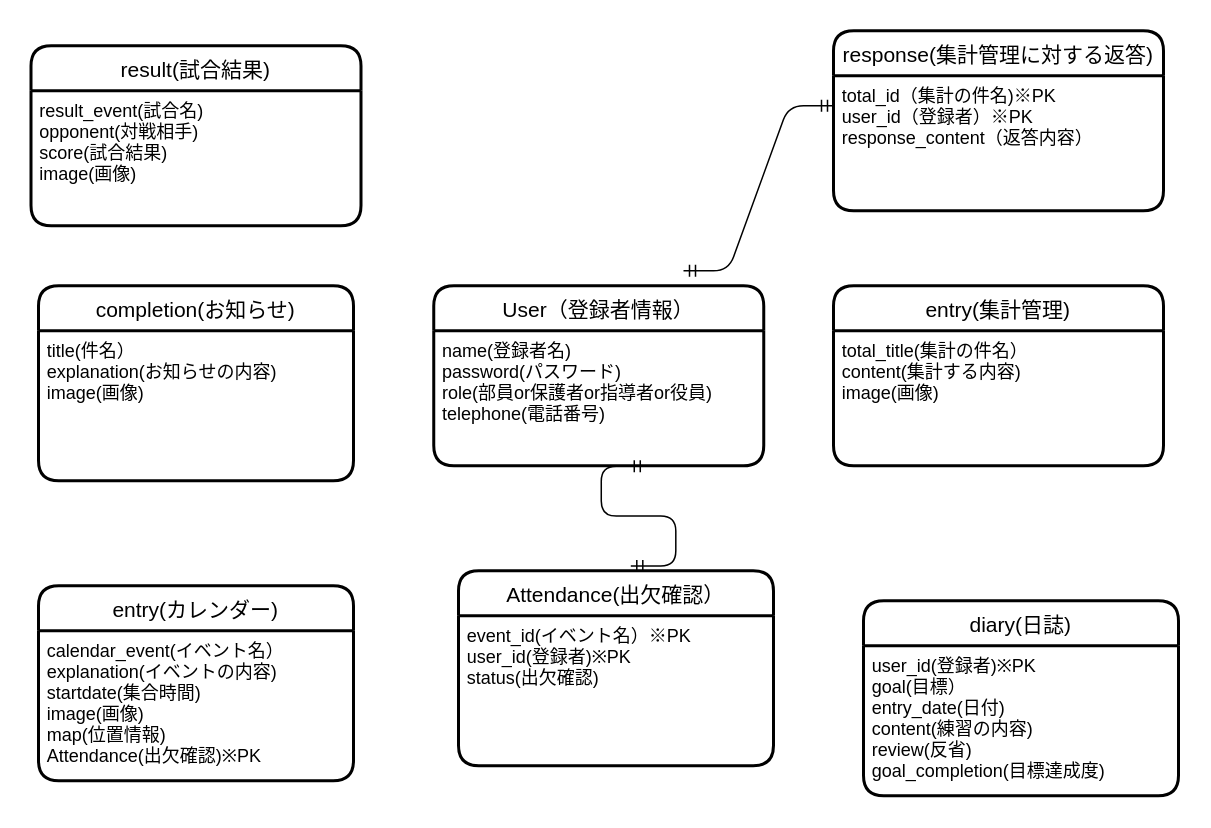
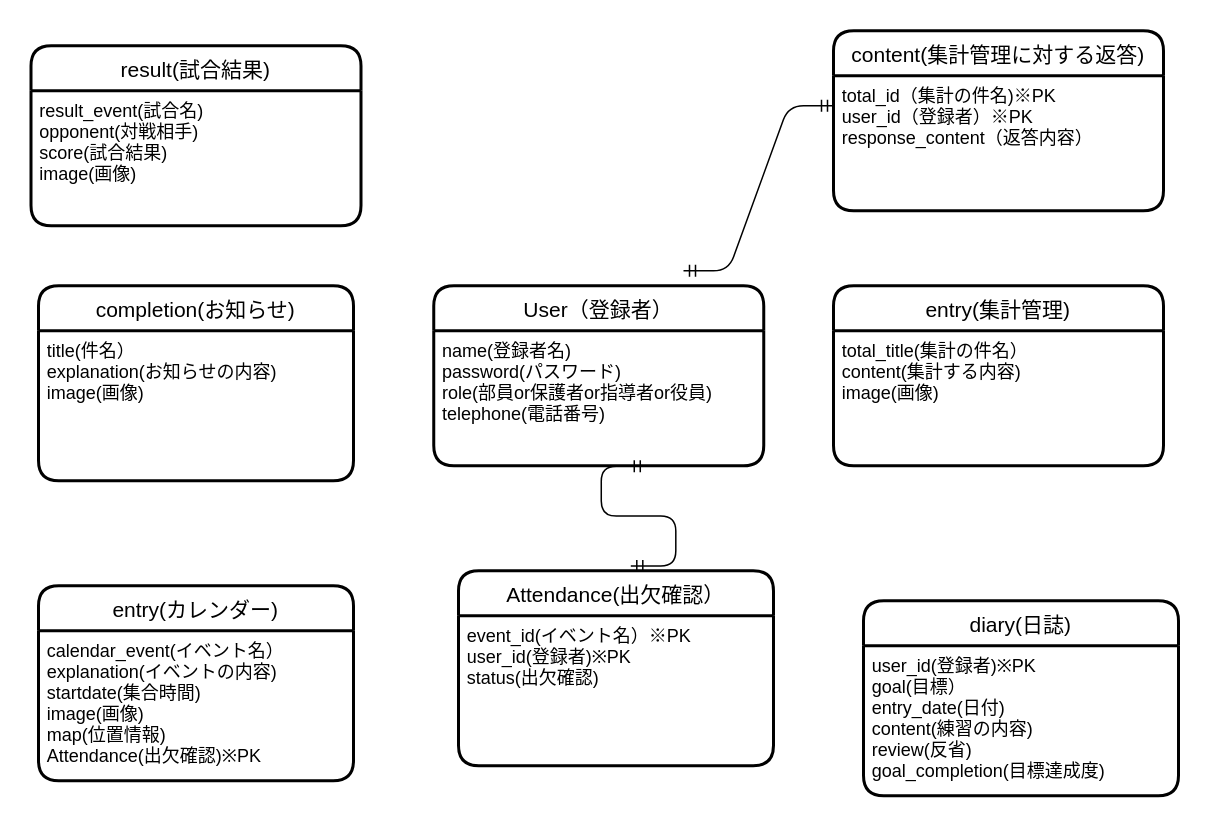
(998, 55) -> (998, 55)
(598, 310) -> (598, 310)
